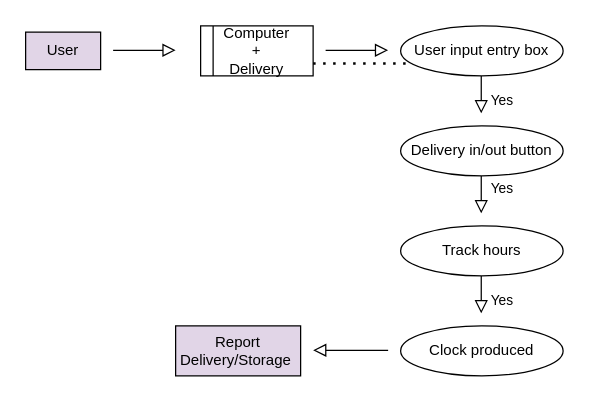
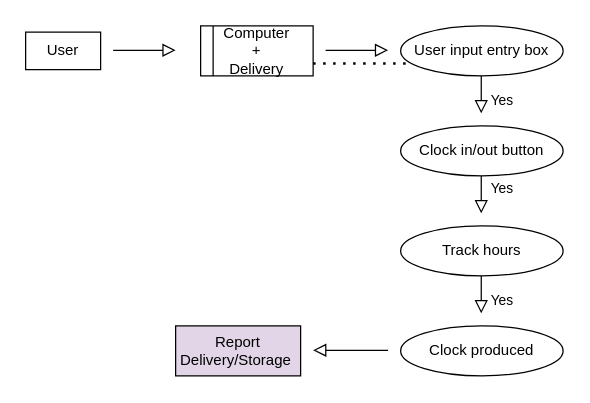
(63, 51) -> (63, 51)
(482, 151) -> (482, 151)
